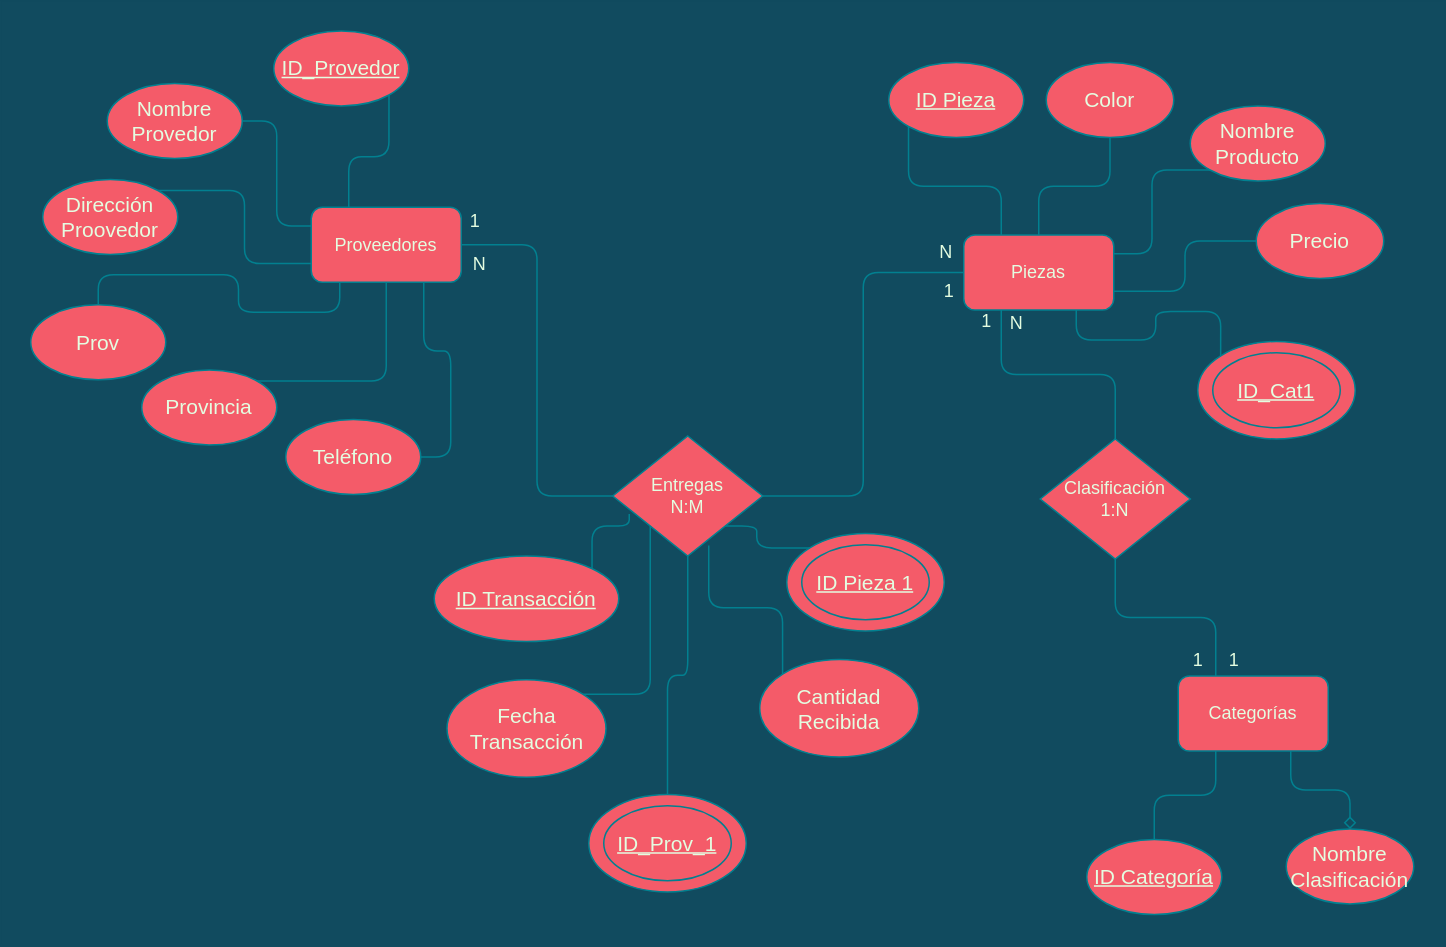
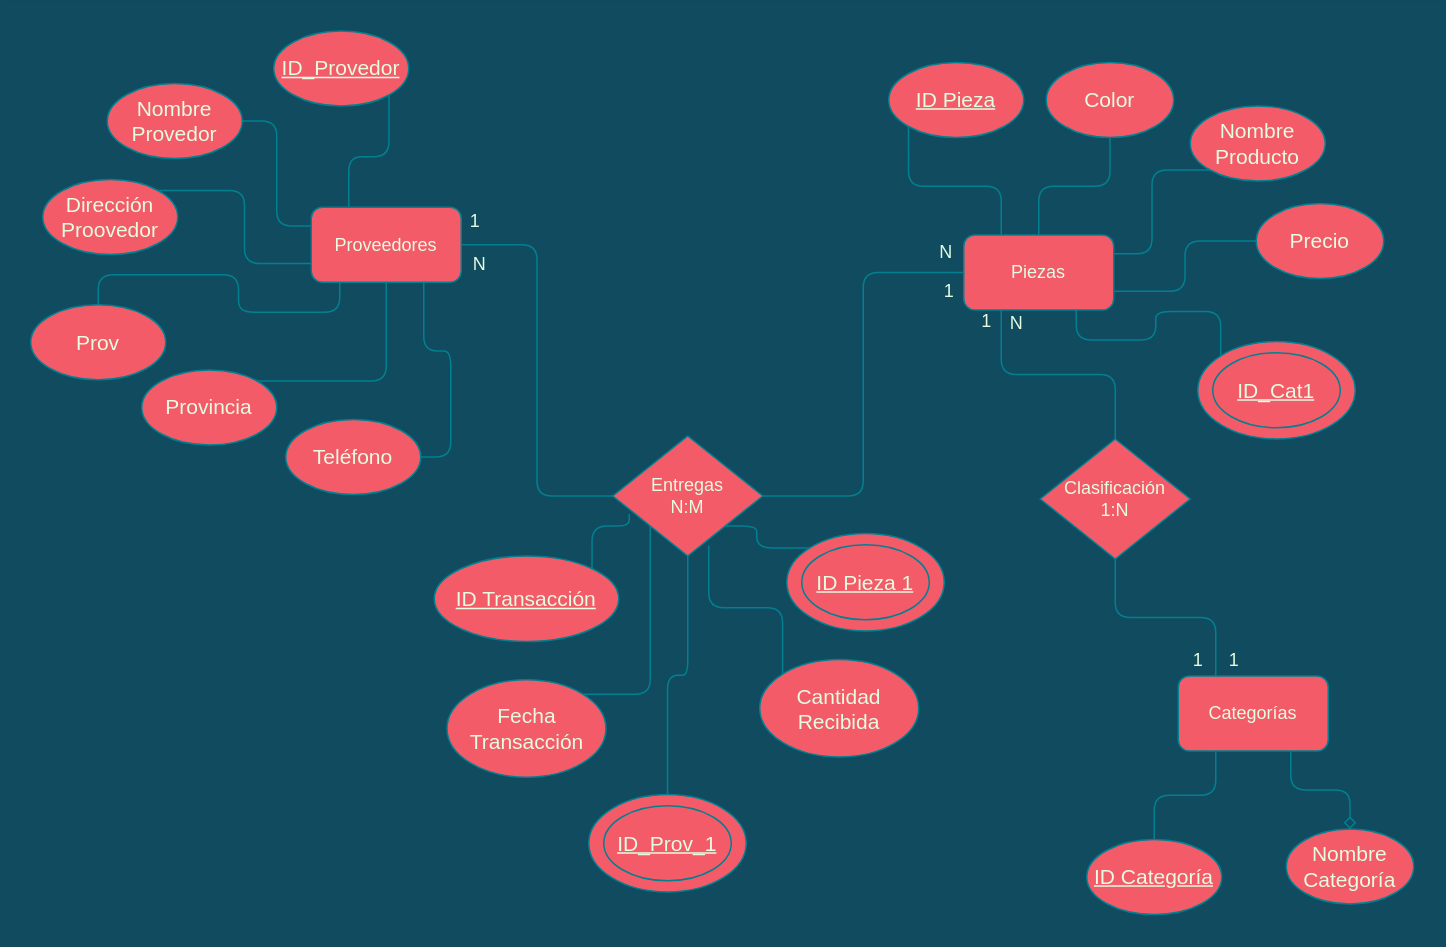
(1350, 866) -> (1350, 866)
